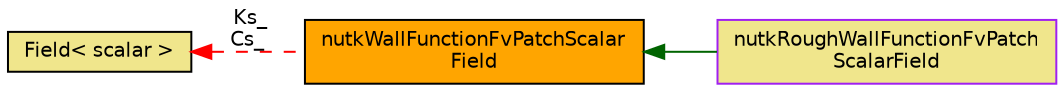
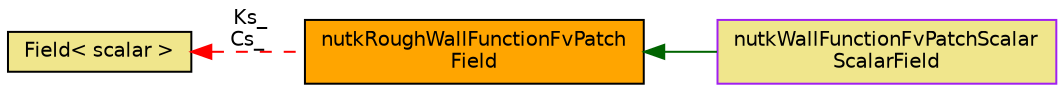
(474, 52) -> (474, 52)
(887, 52) -> (887, 52)
